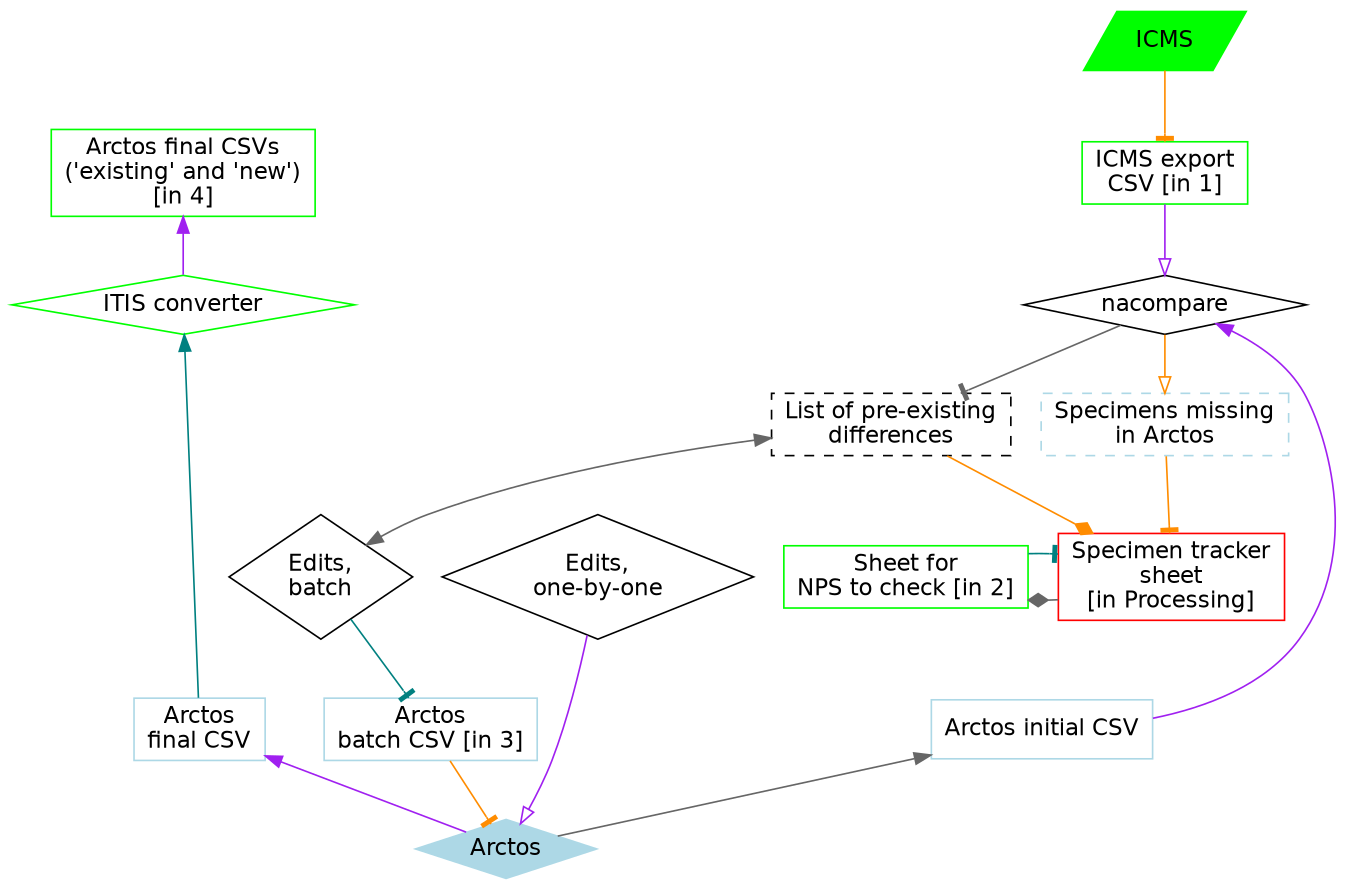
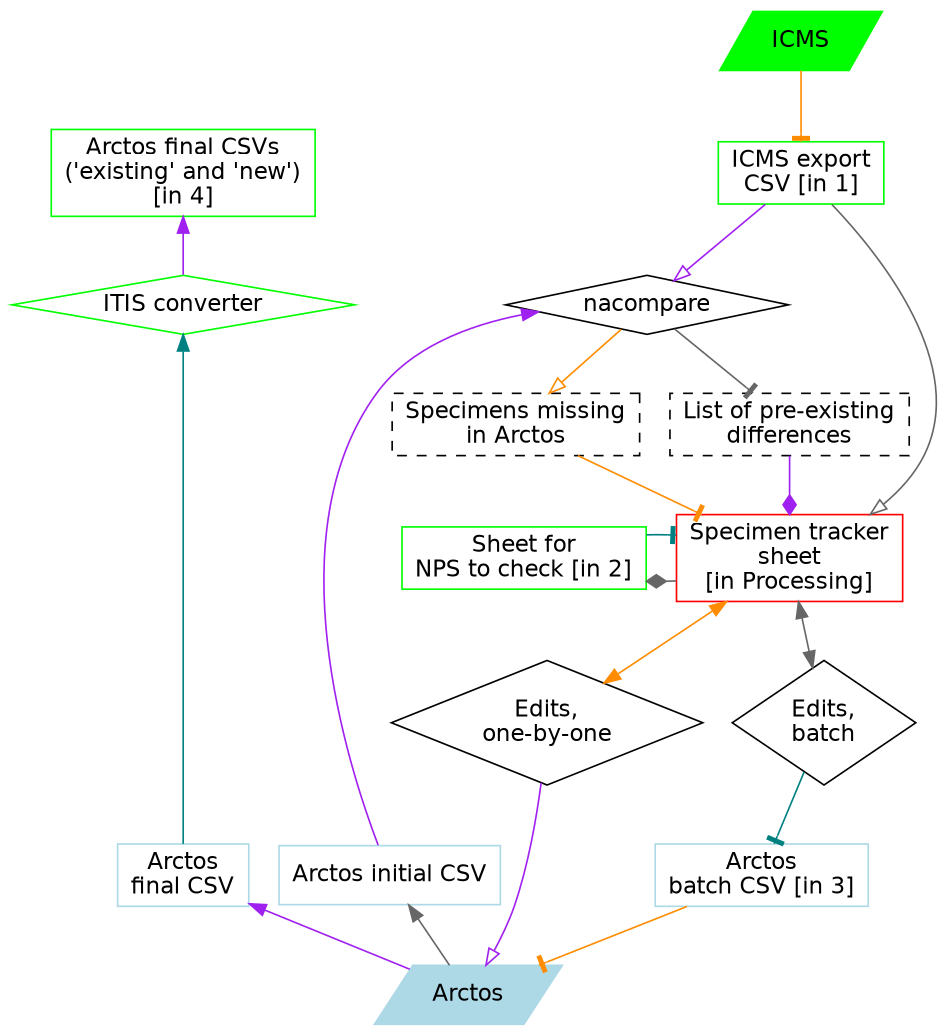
none -> (927, 348)
(1165, 424) -> (516, 424)
(564, 475) -> (806, 635)
(1011, 490) -> (790, 475)
none -> (665, 642)
(506, 849) -> (468, 995)
